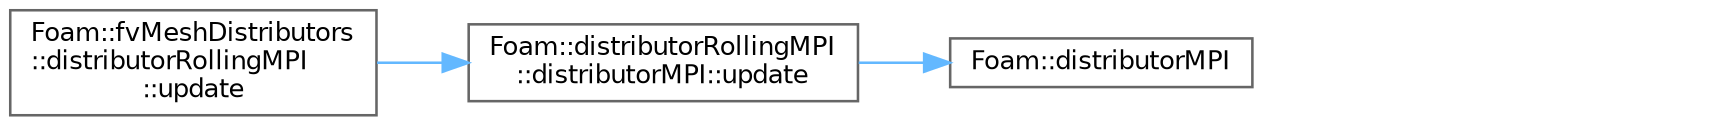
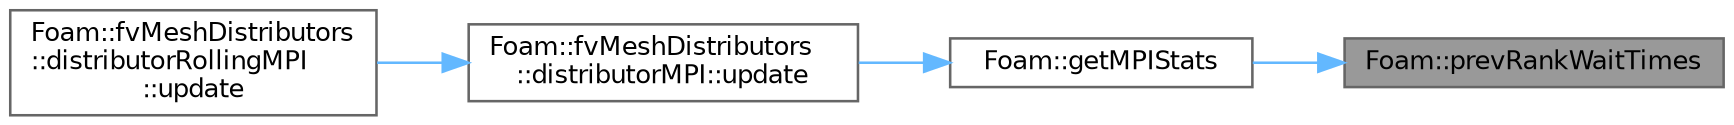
(663, 63) -> (663, 63)
(1101, 63) -> (1101, 63)
none -> (1534, 63)
